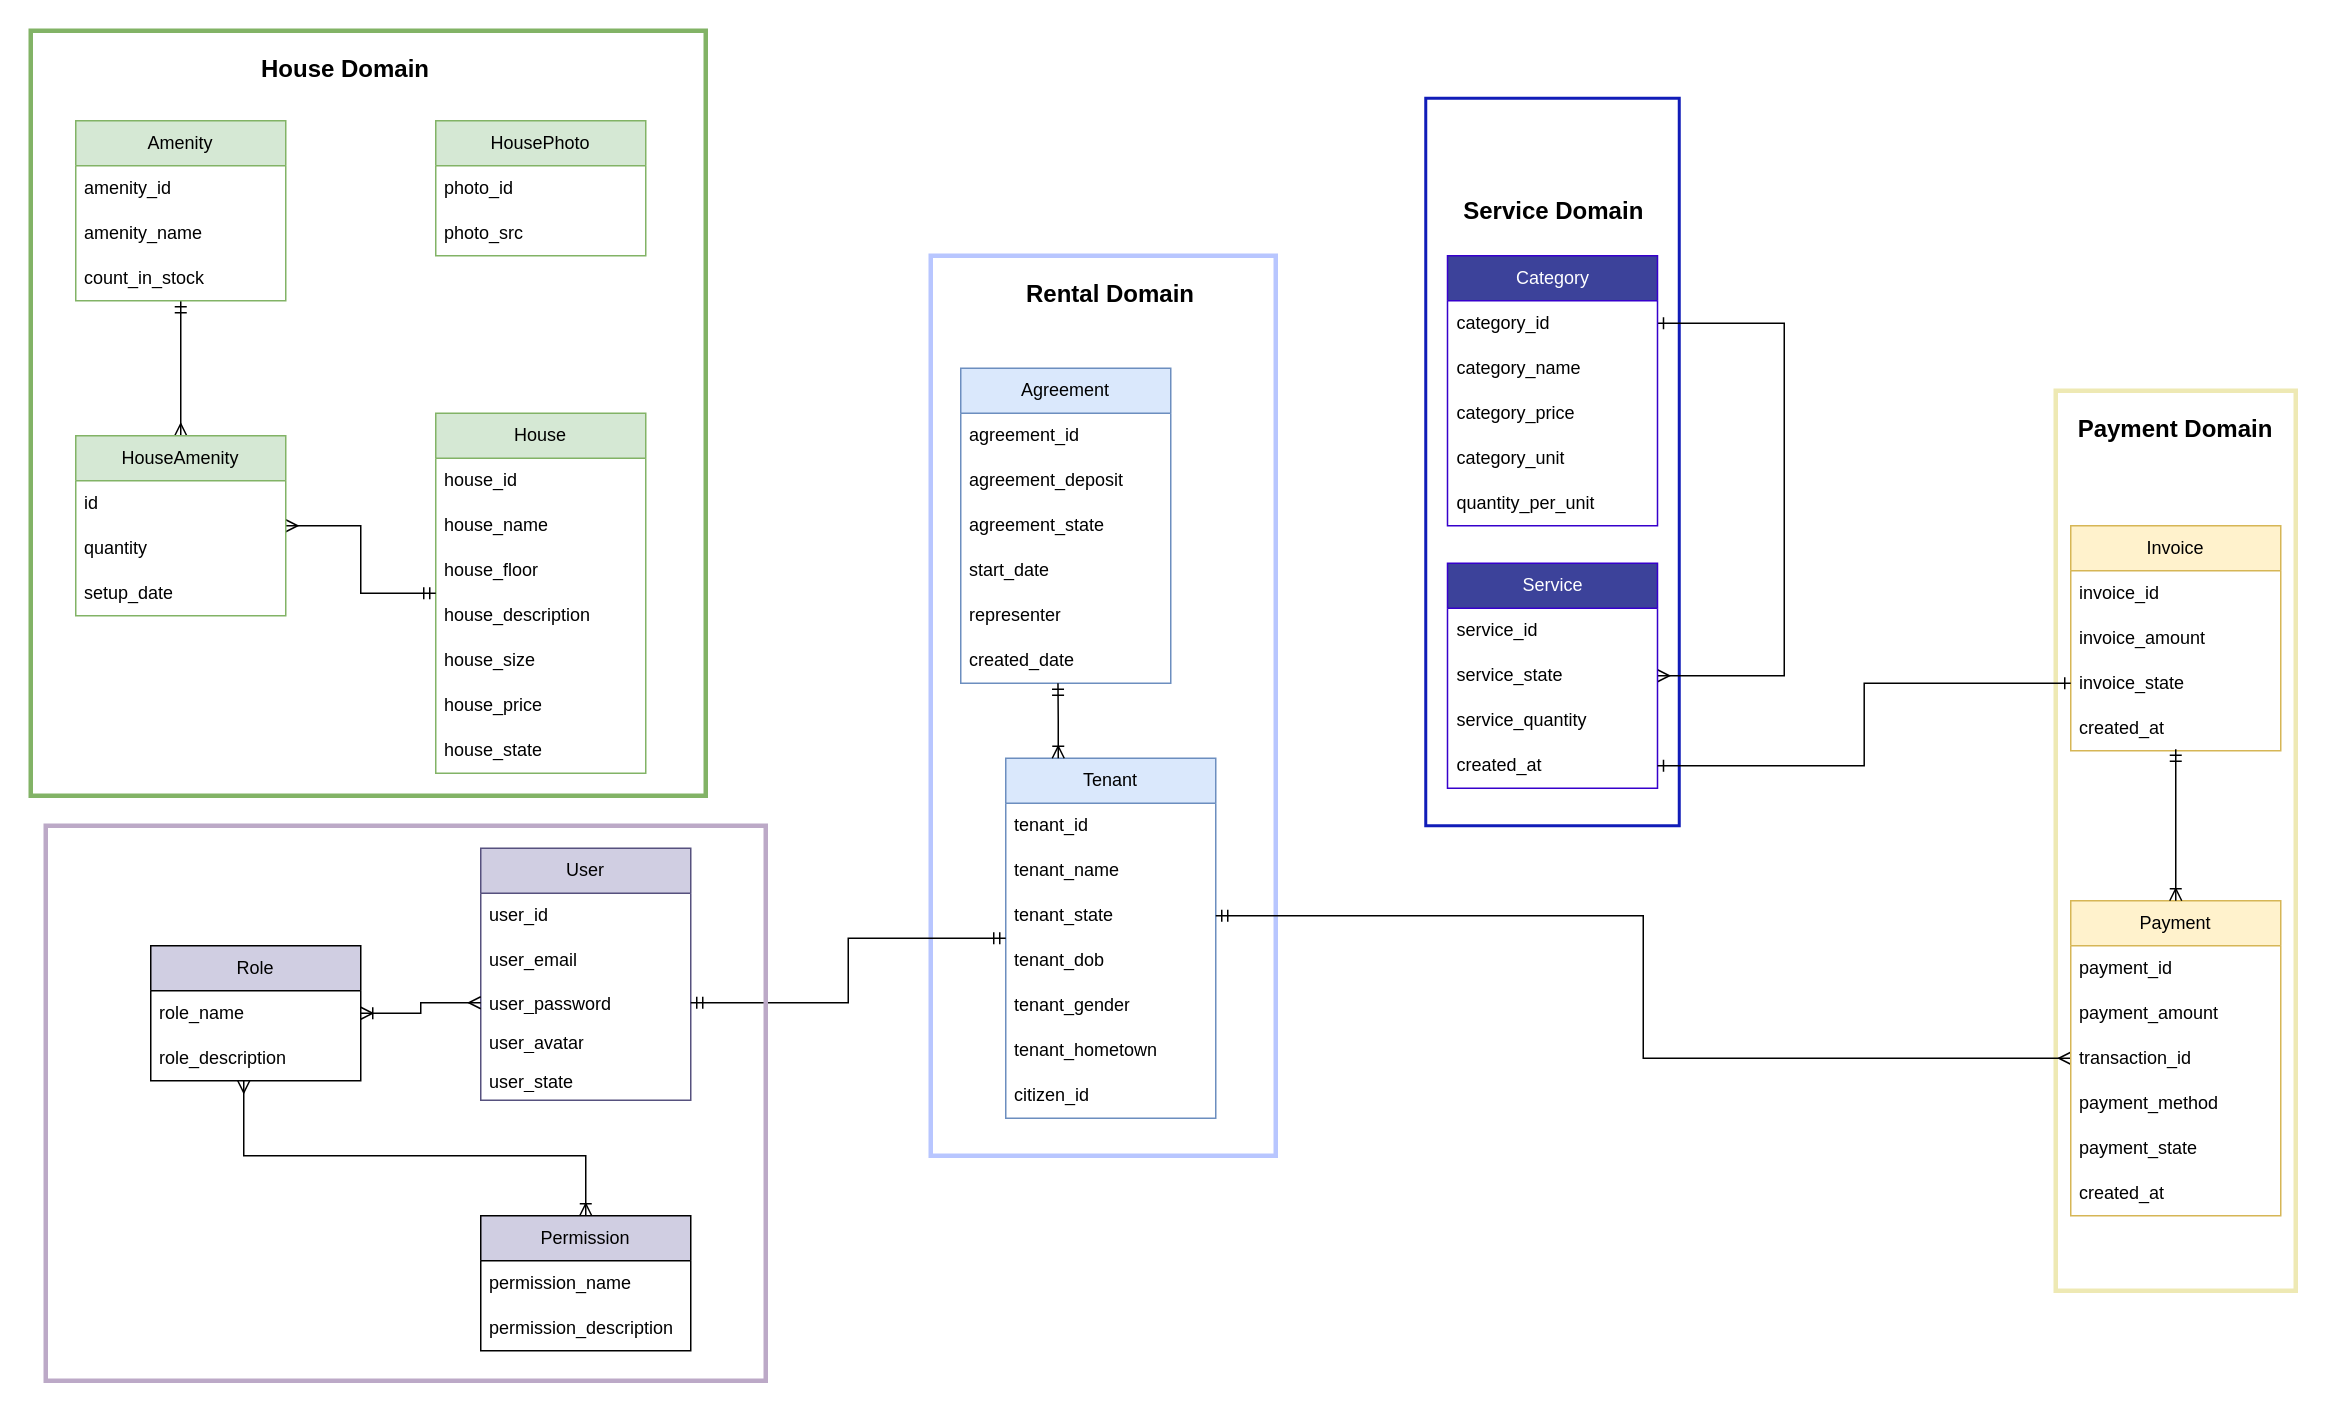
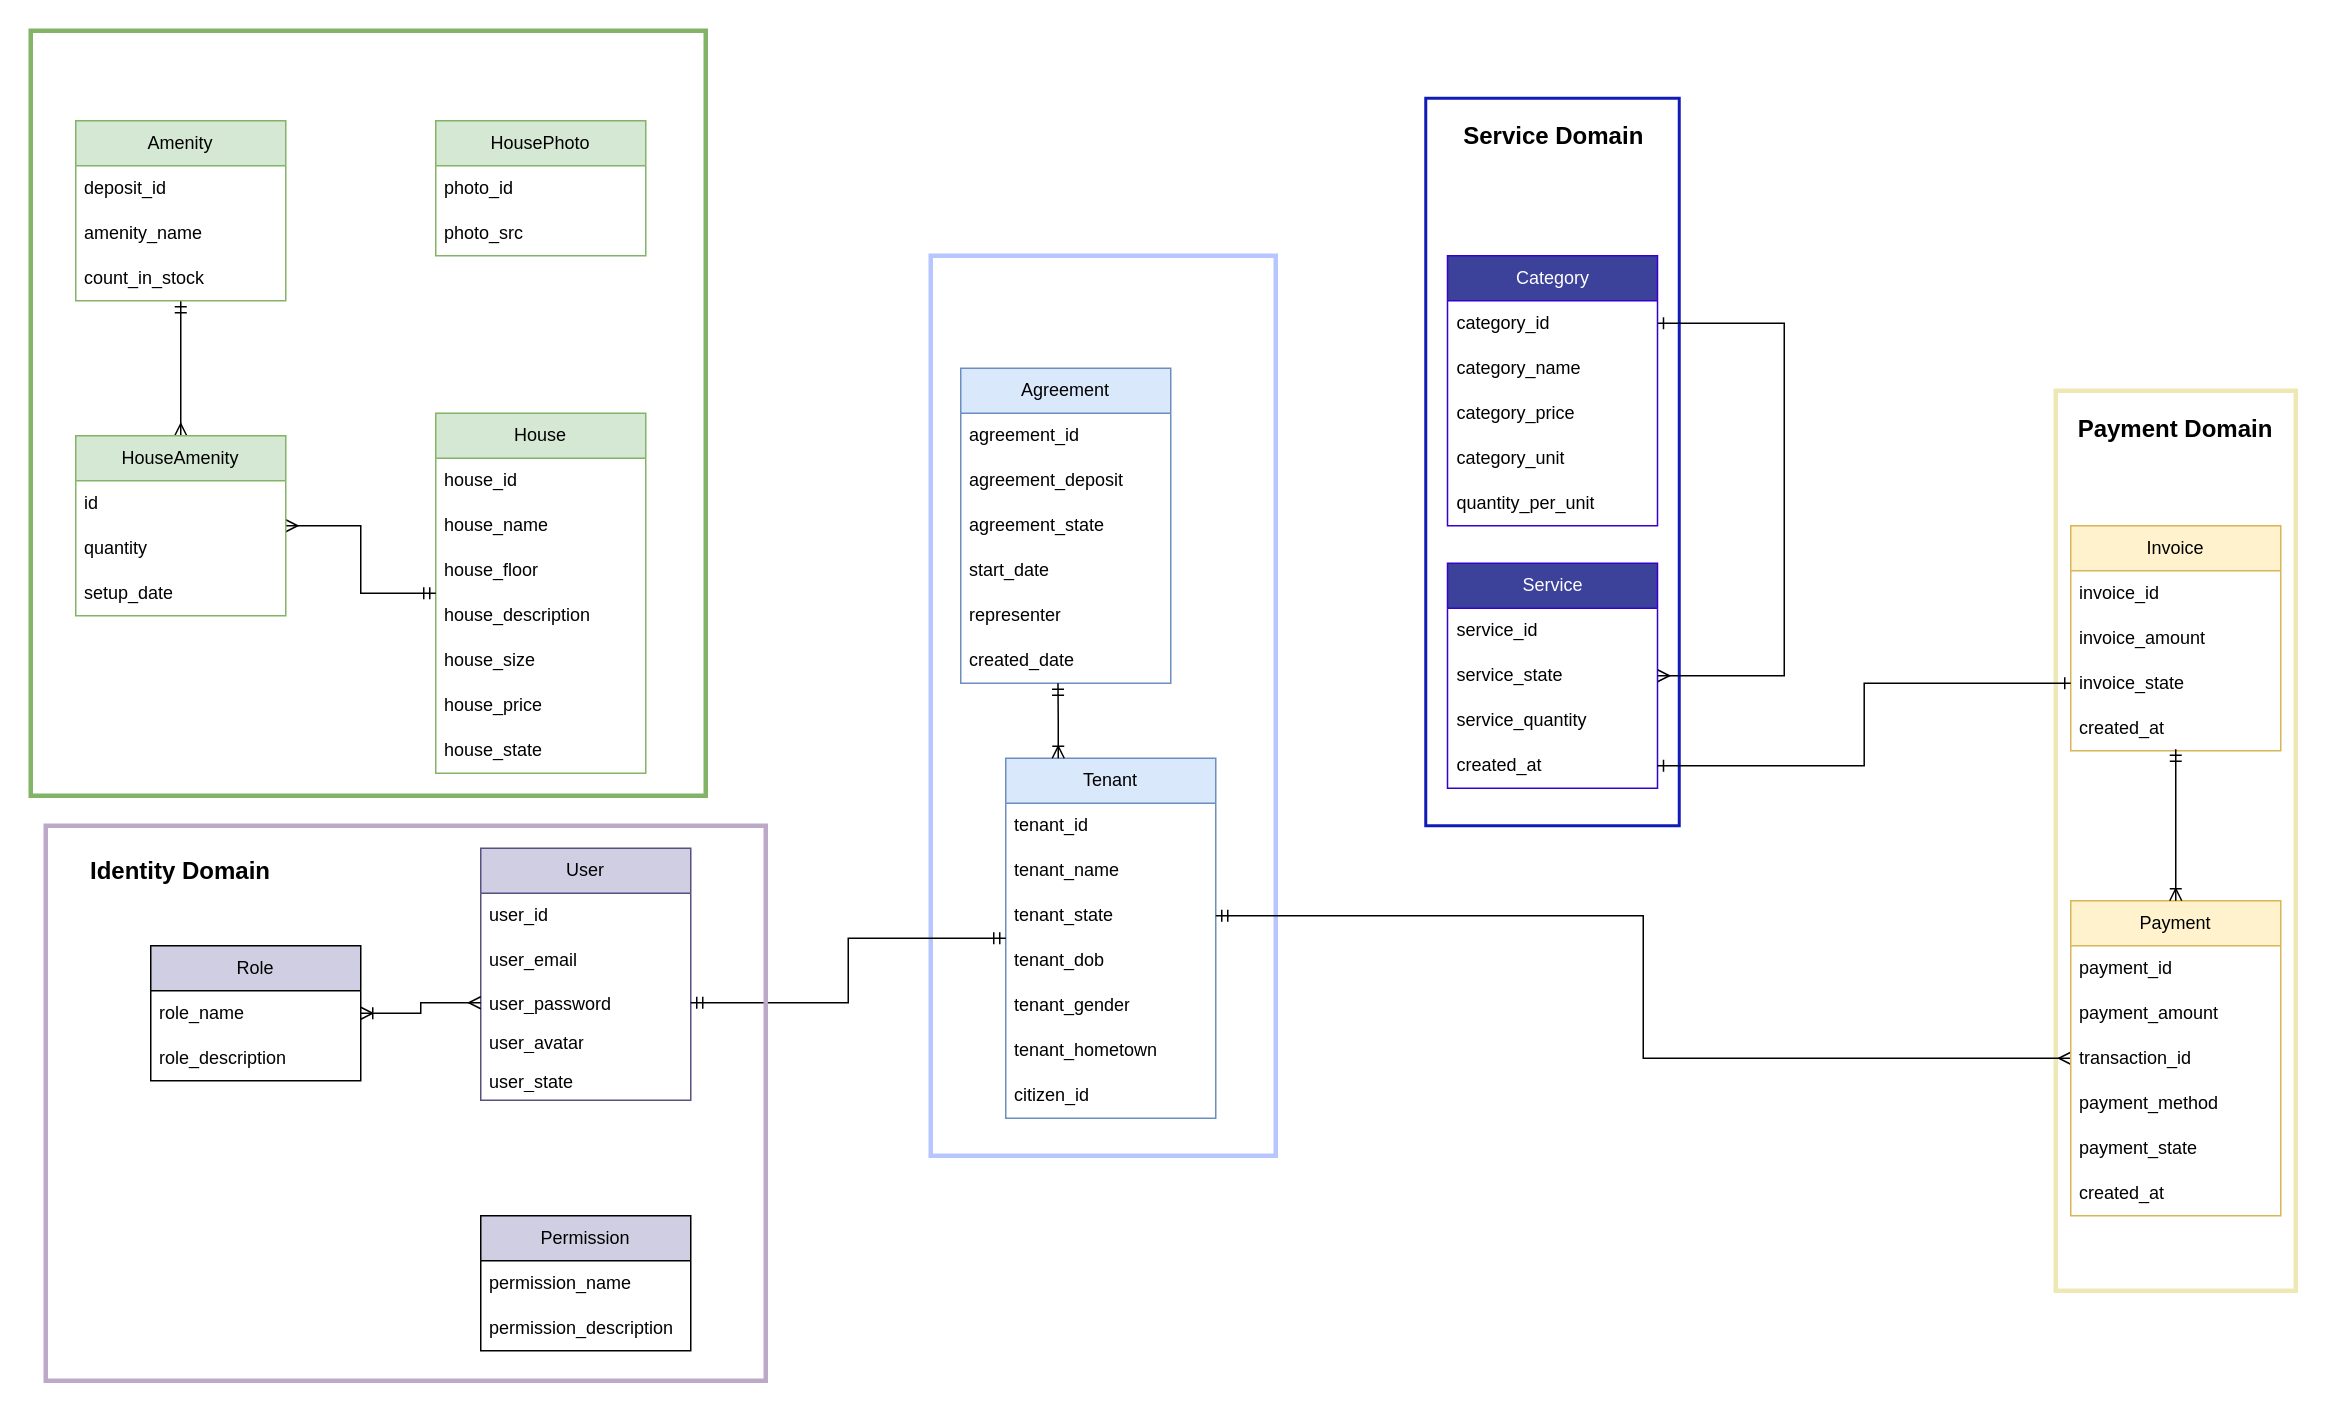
(346, 68) -> none
(130, 188) -> (130, 188)
(1553, 211) -> (1553, 136)
(1111, 293) -> none
none -> (181, 871)
(408, 1156) -> none
